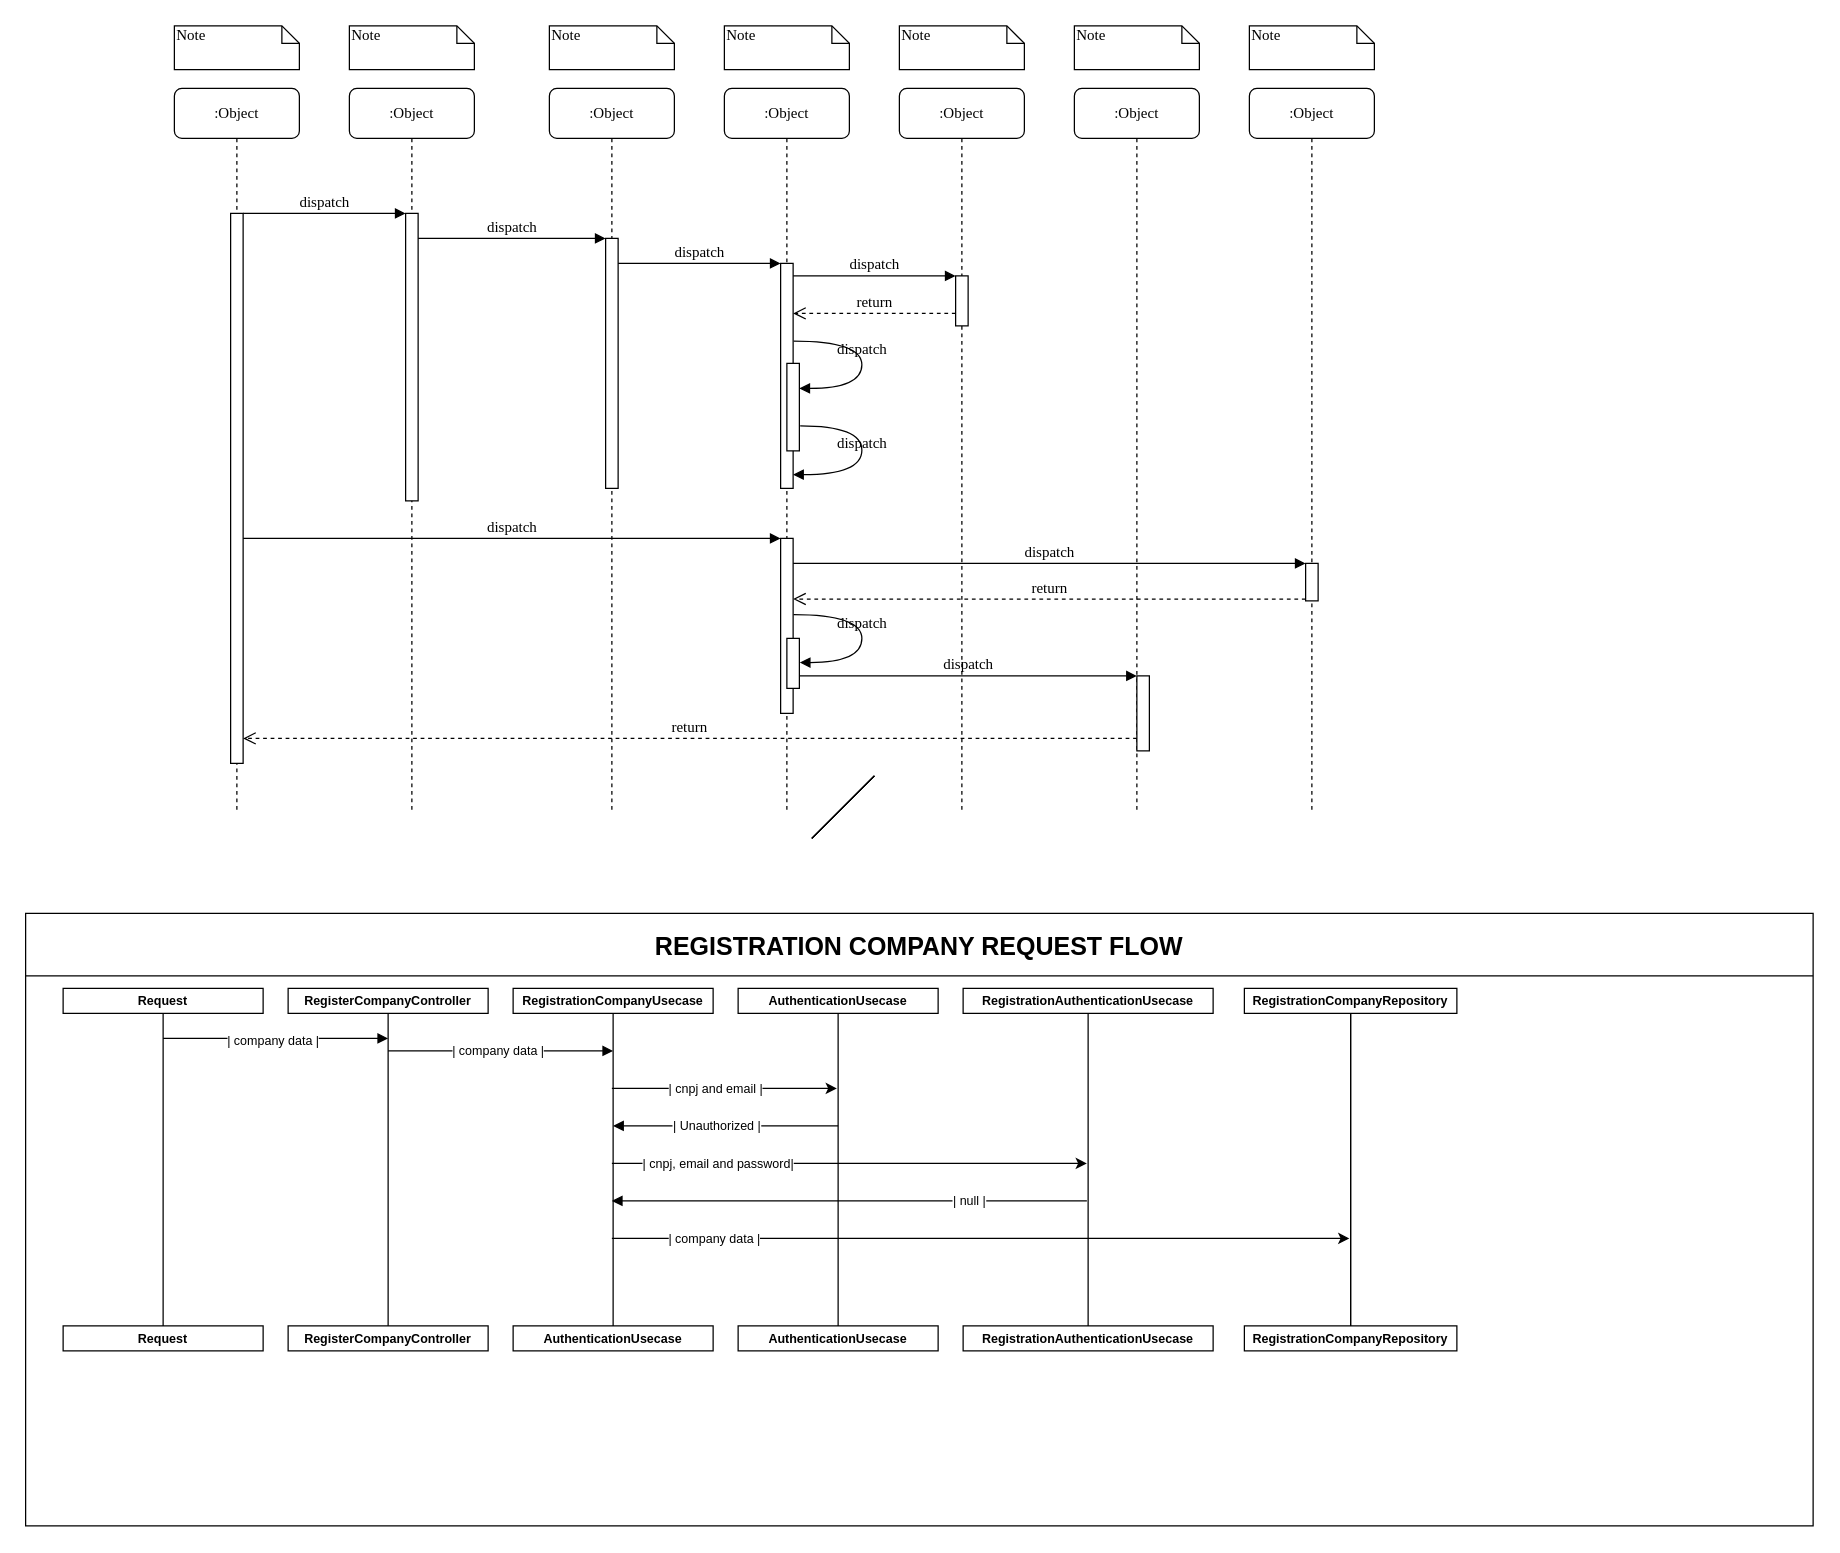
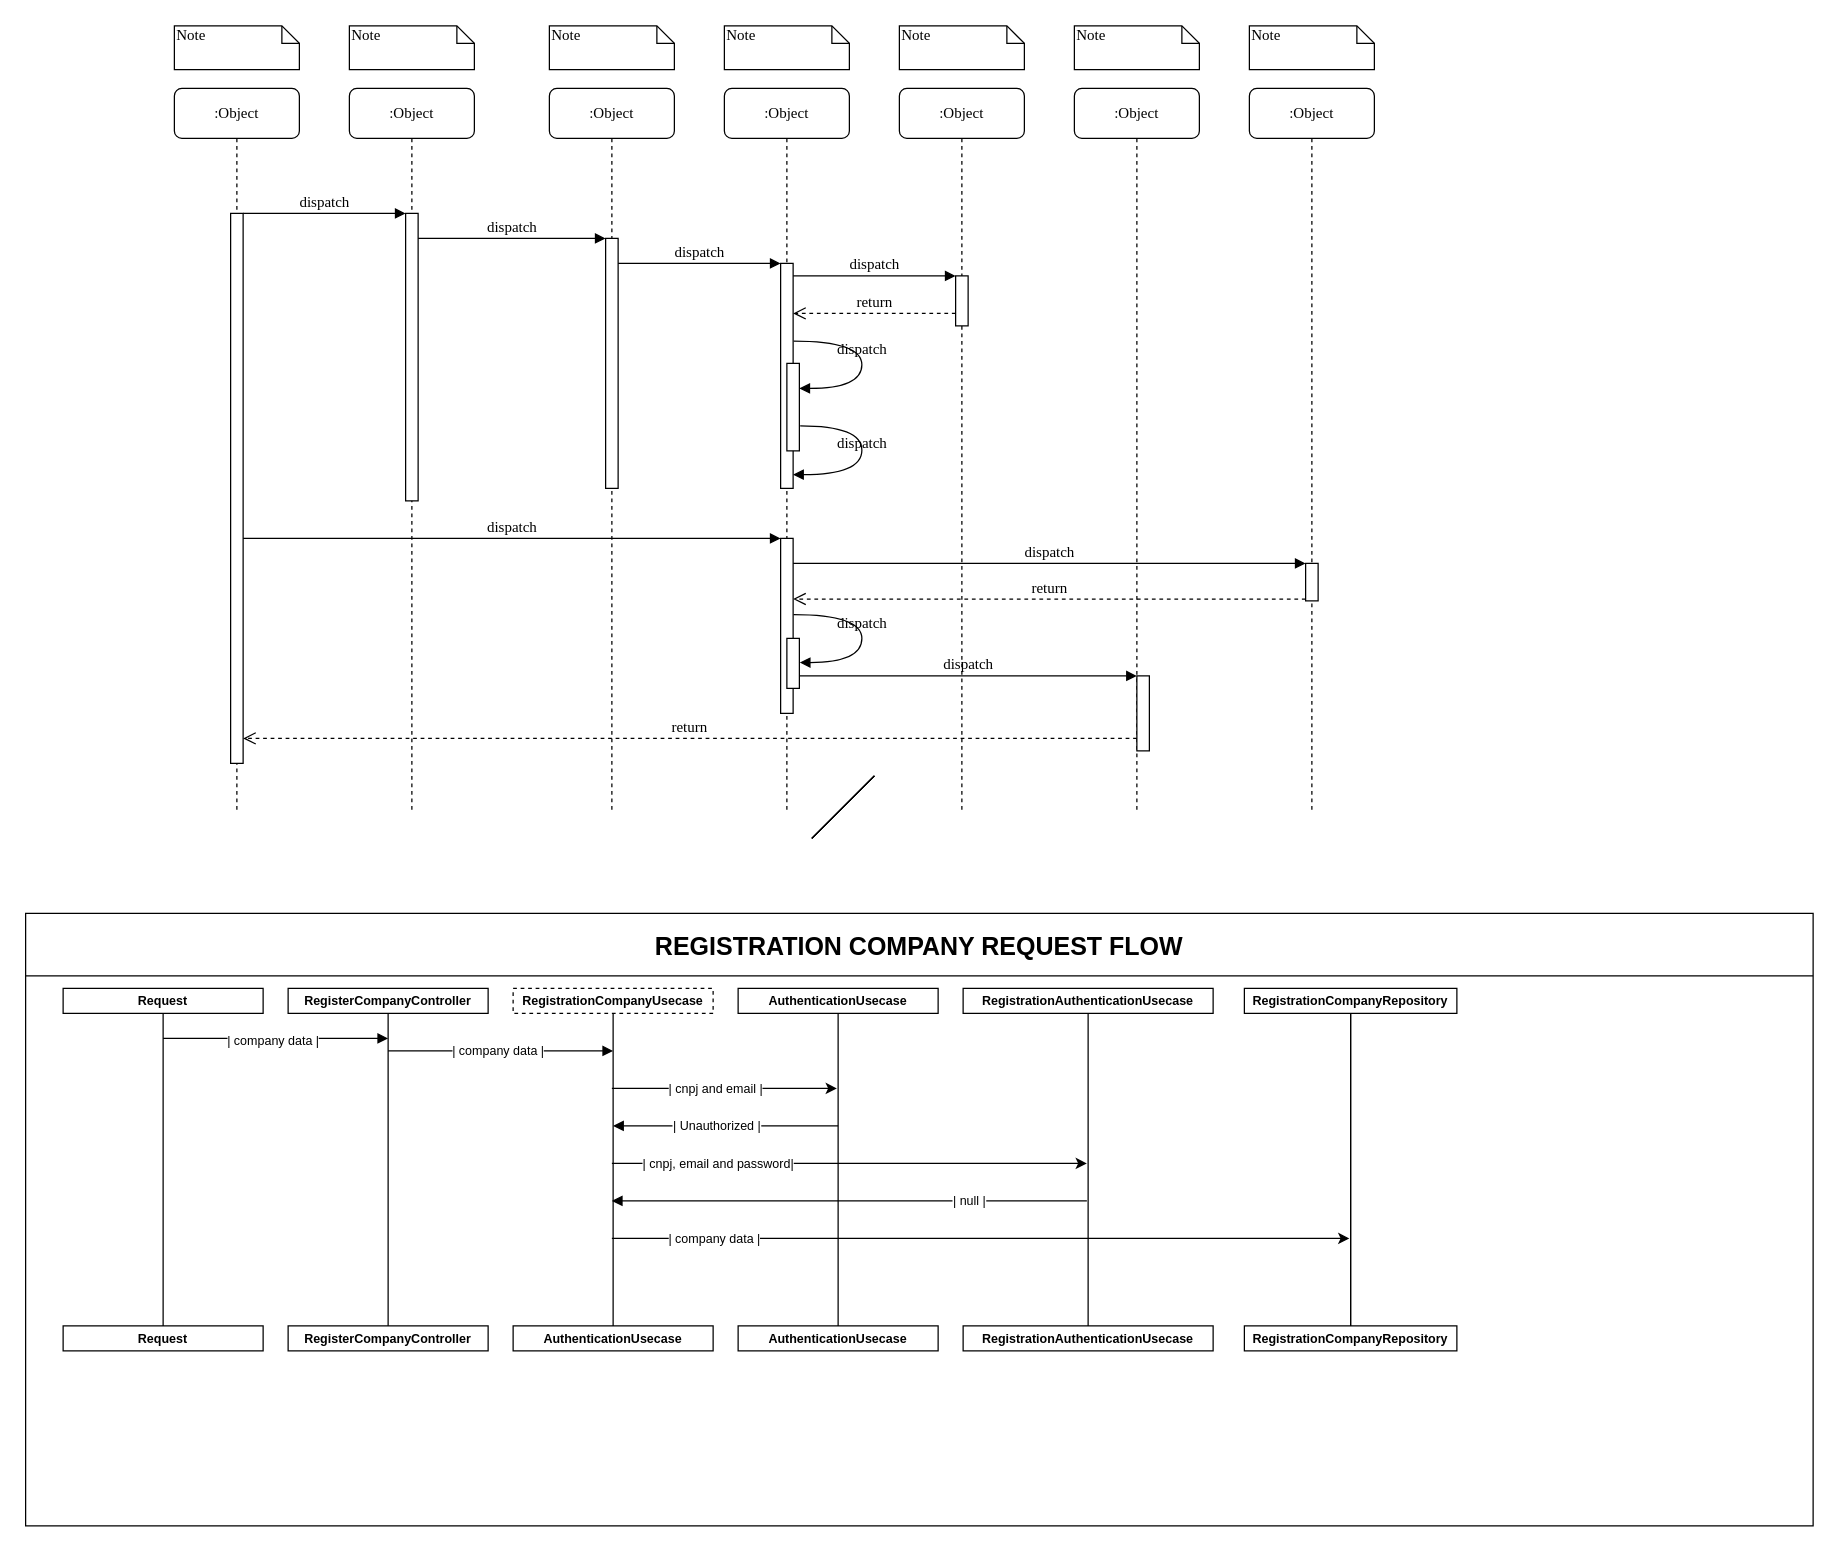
(613, 1001) -> (613, 1001)
